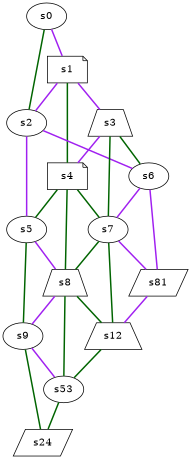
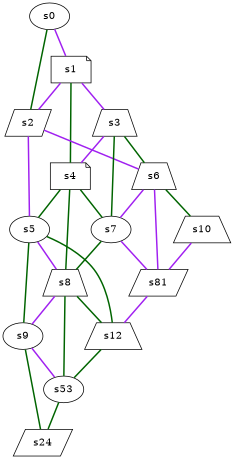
(27, 123) -> (28, 123)
(149, 176) -> (154, 176)
none -> (202, 229)
(111, 283) -> (94, 269)
